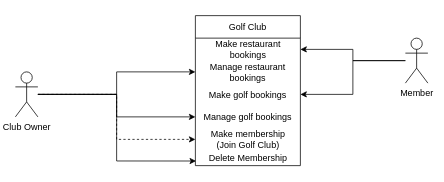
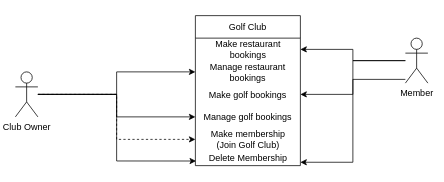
none -> (379, 79)
